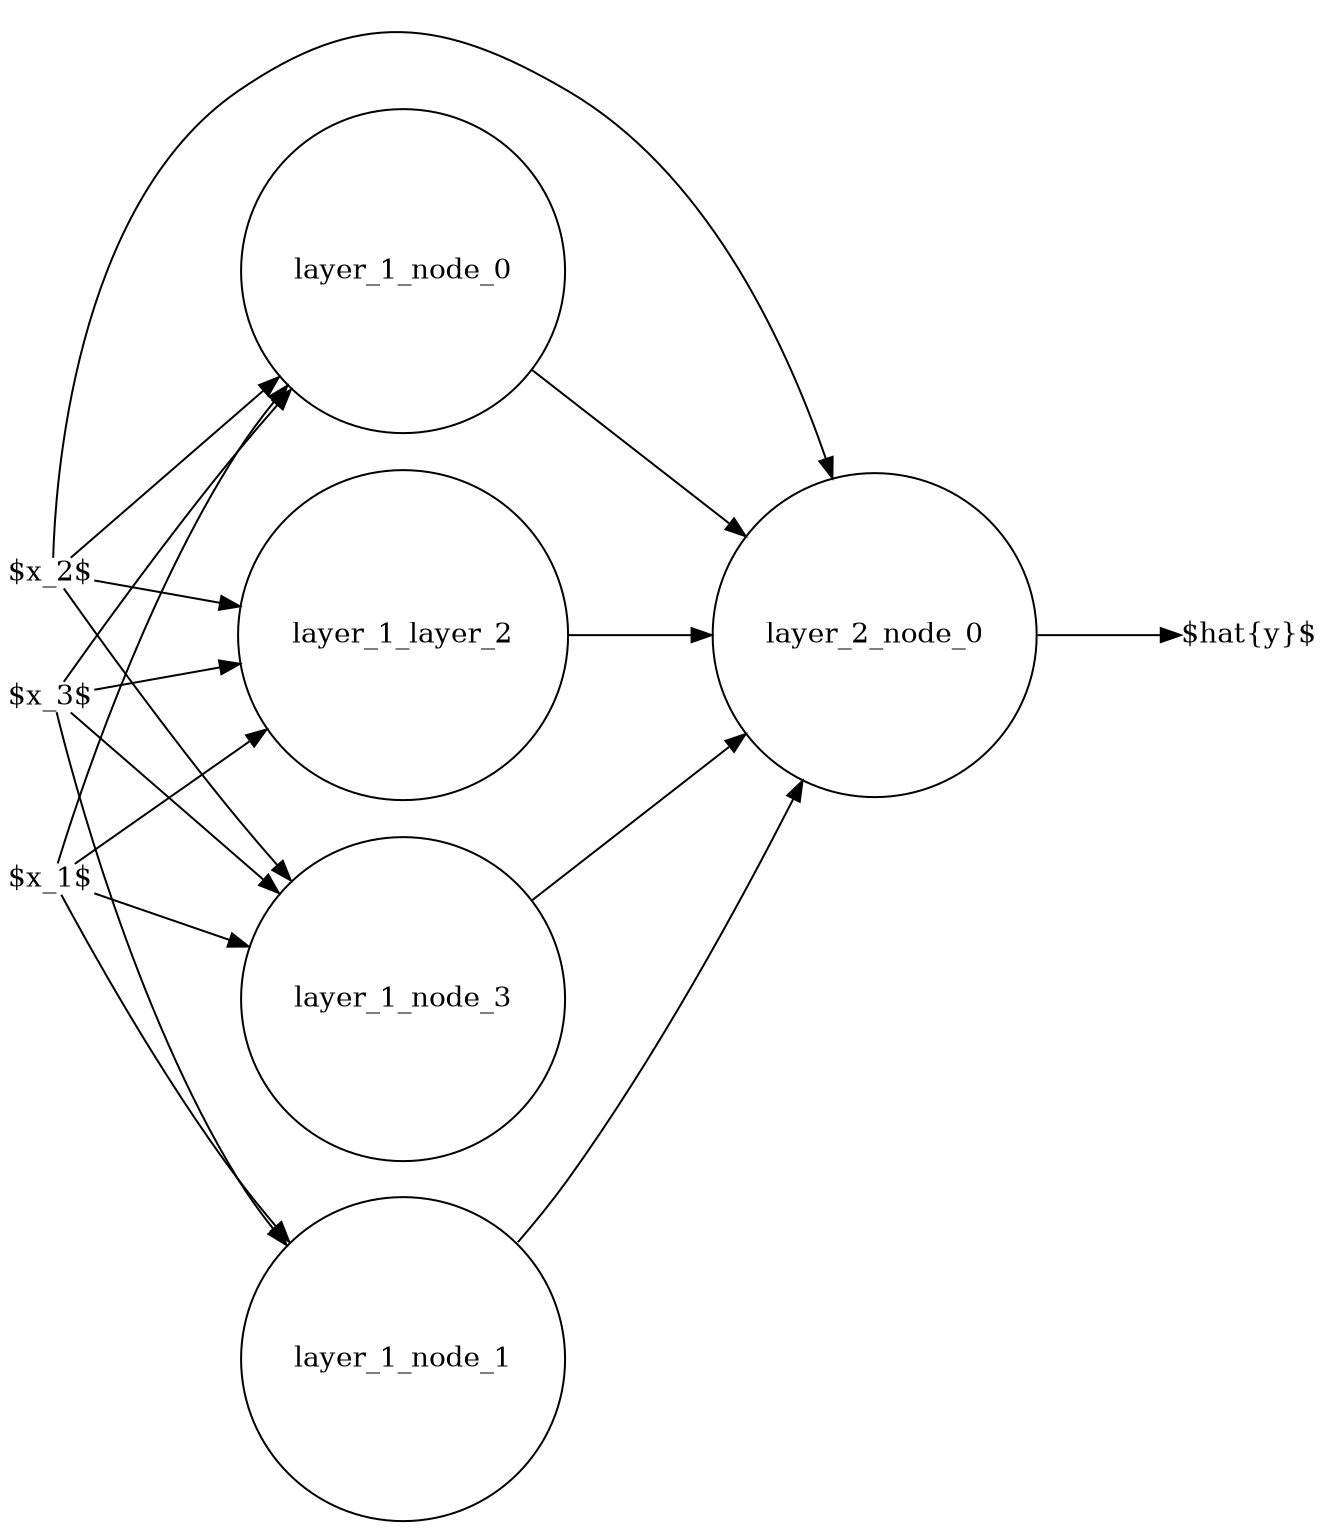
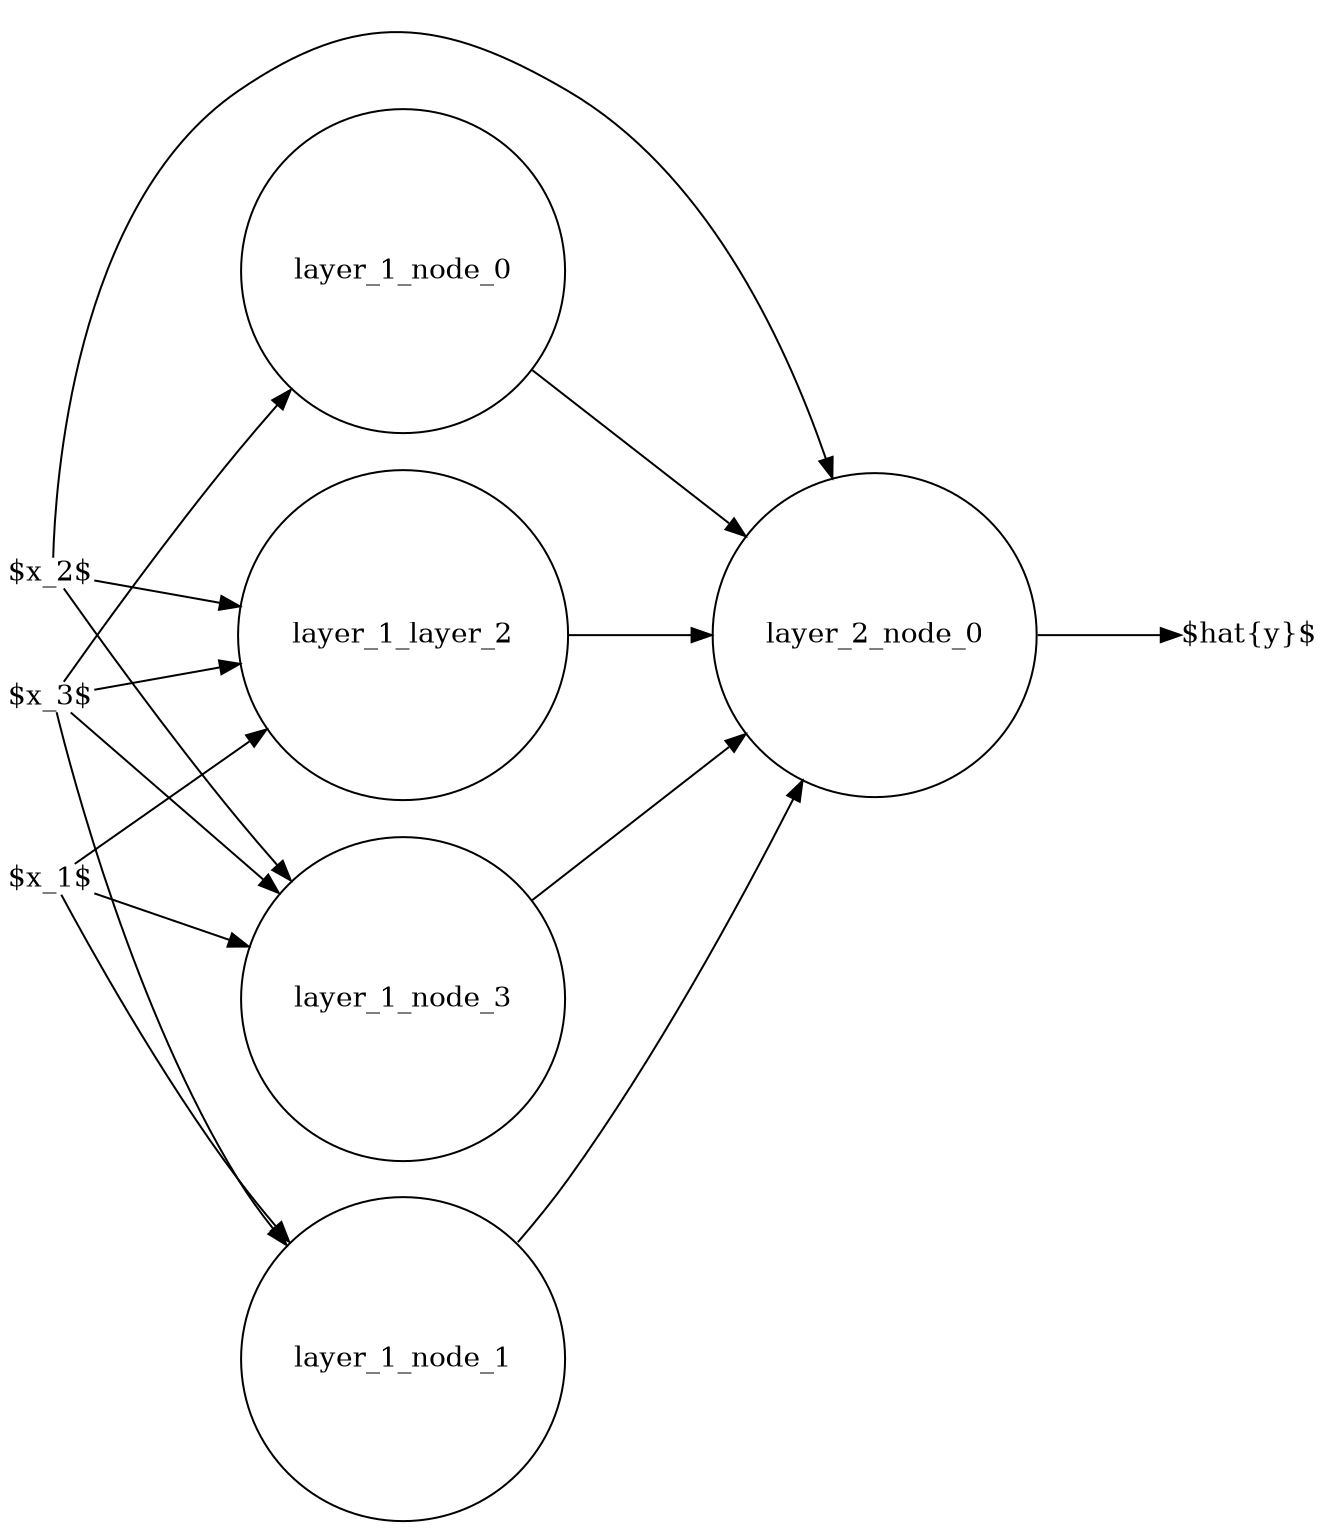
(167, 474) -> none
(147, 623) -> none
